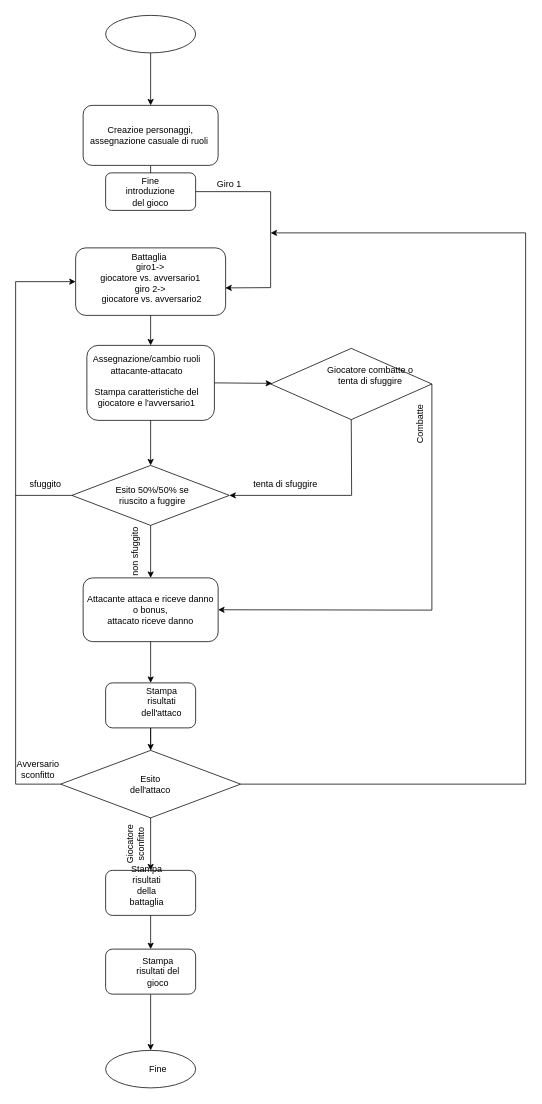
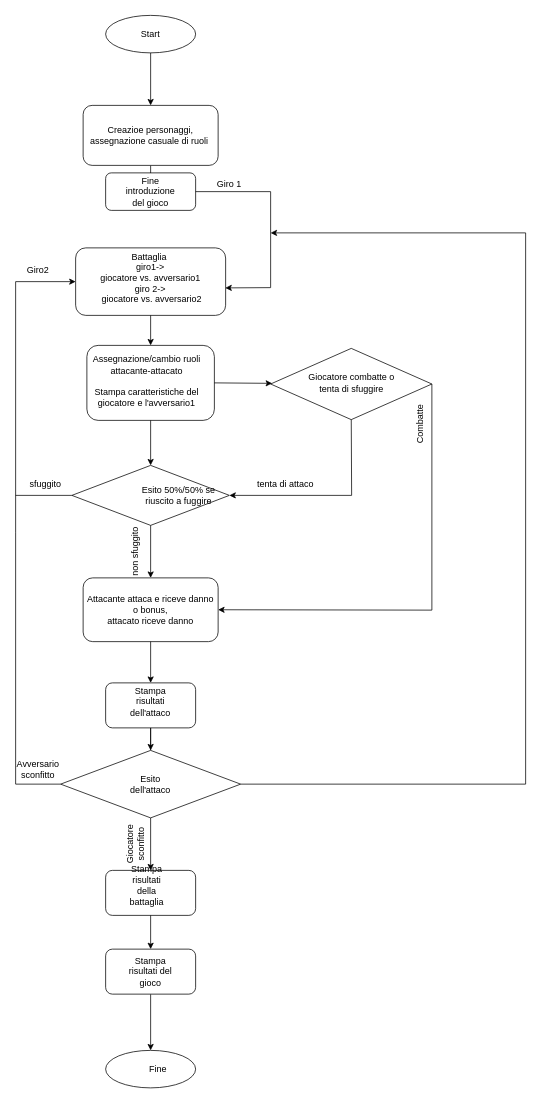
none -> (150, 34)
none -> (38, 270)
(370, 375) -> (351, 383)
(285, 484) -> (285, 484)
(152, 495) -> (179, 495)
(162, 702) -> (150, 702)
(158, 972) -> (150, 972)
